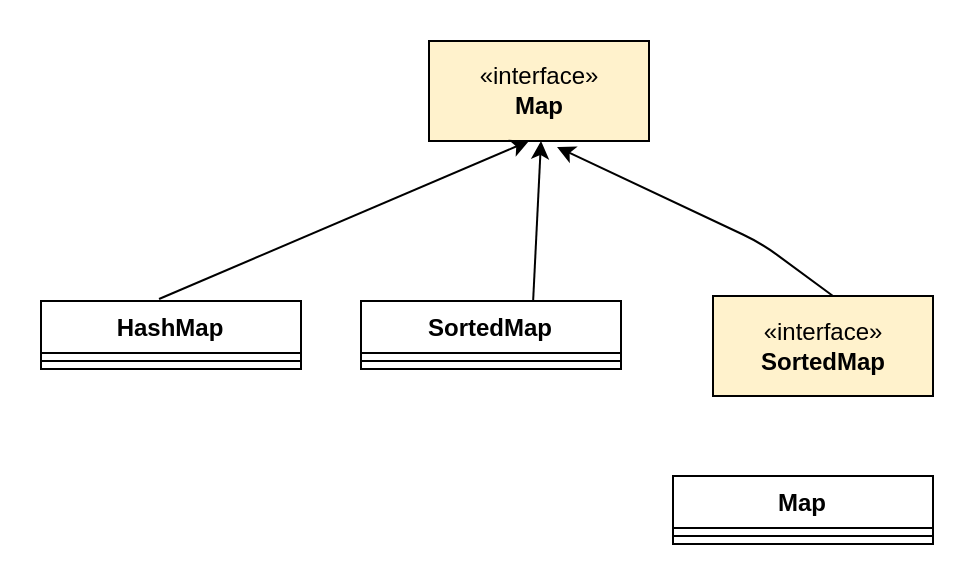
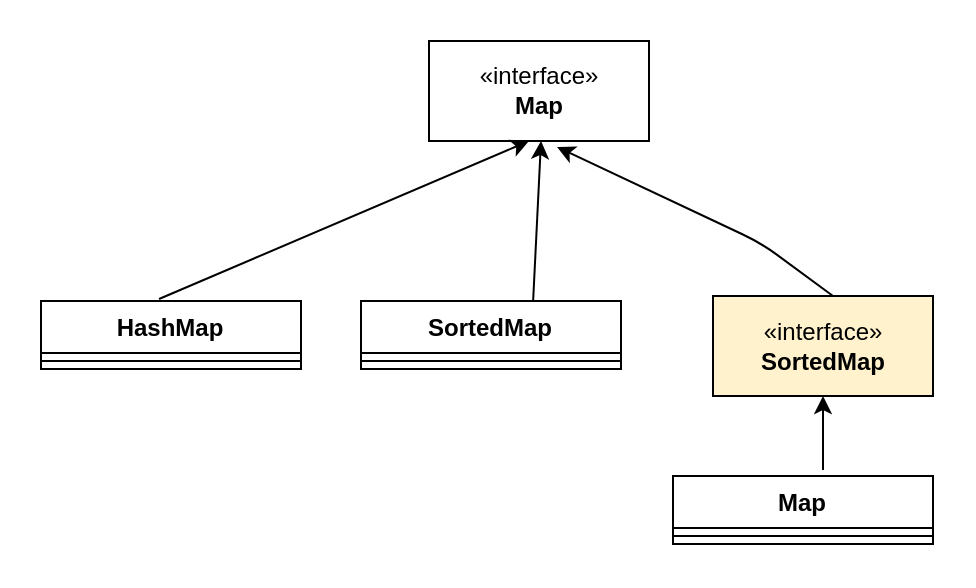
(539, 91) -> (539, 91)
none -> (823, 440)
